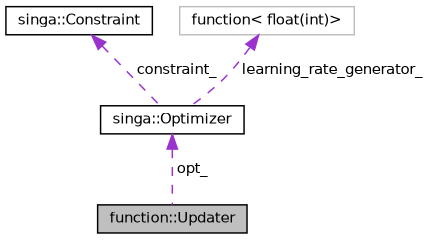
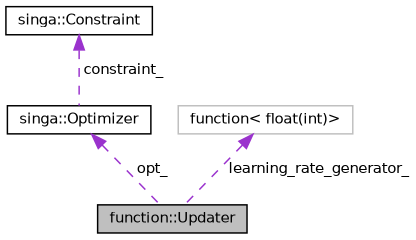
(223, 79) -> (214, 175)
